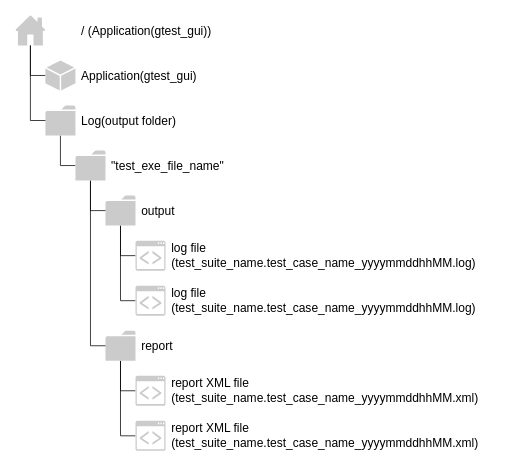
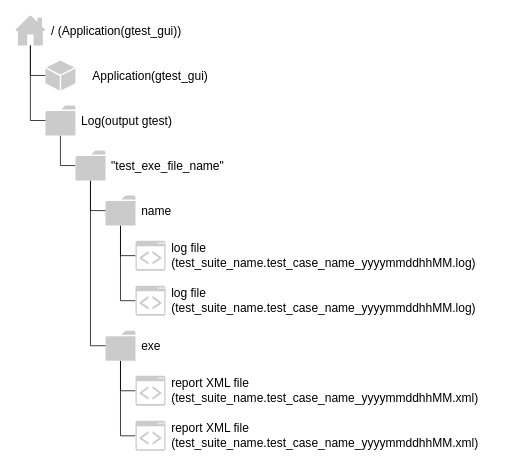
(150, 30) -> (120, 30)
(150, 75) -> (162, 75)
(139, 120) -> (137, 120)
(162, 210) -> (155, 210)
(162, 345) -> (151, 345)
